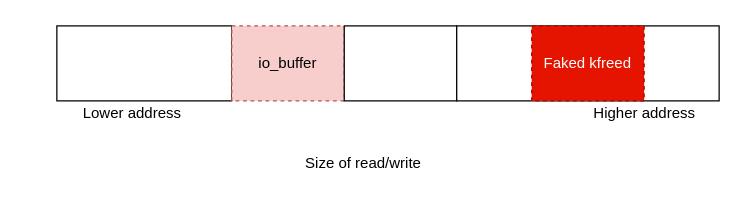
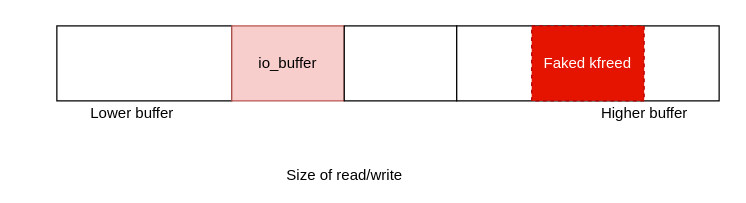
(288, 63) -> (288, 63)
(108, 113) -> (108, 113)
(620, 113) -> (620, 113)
(363, 163) -> (344, 176)
